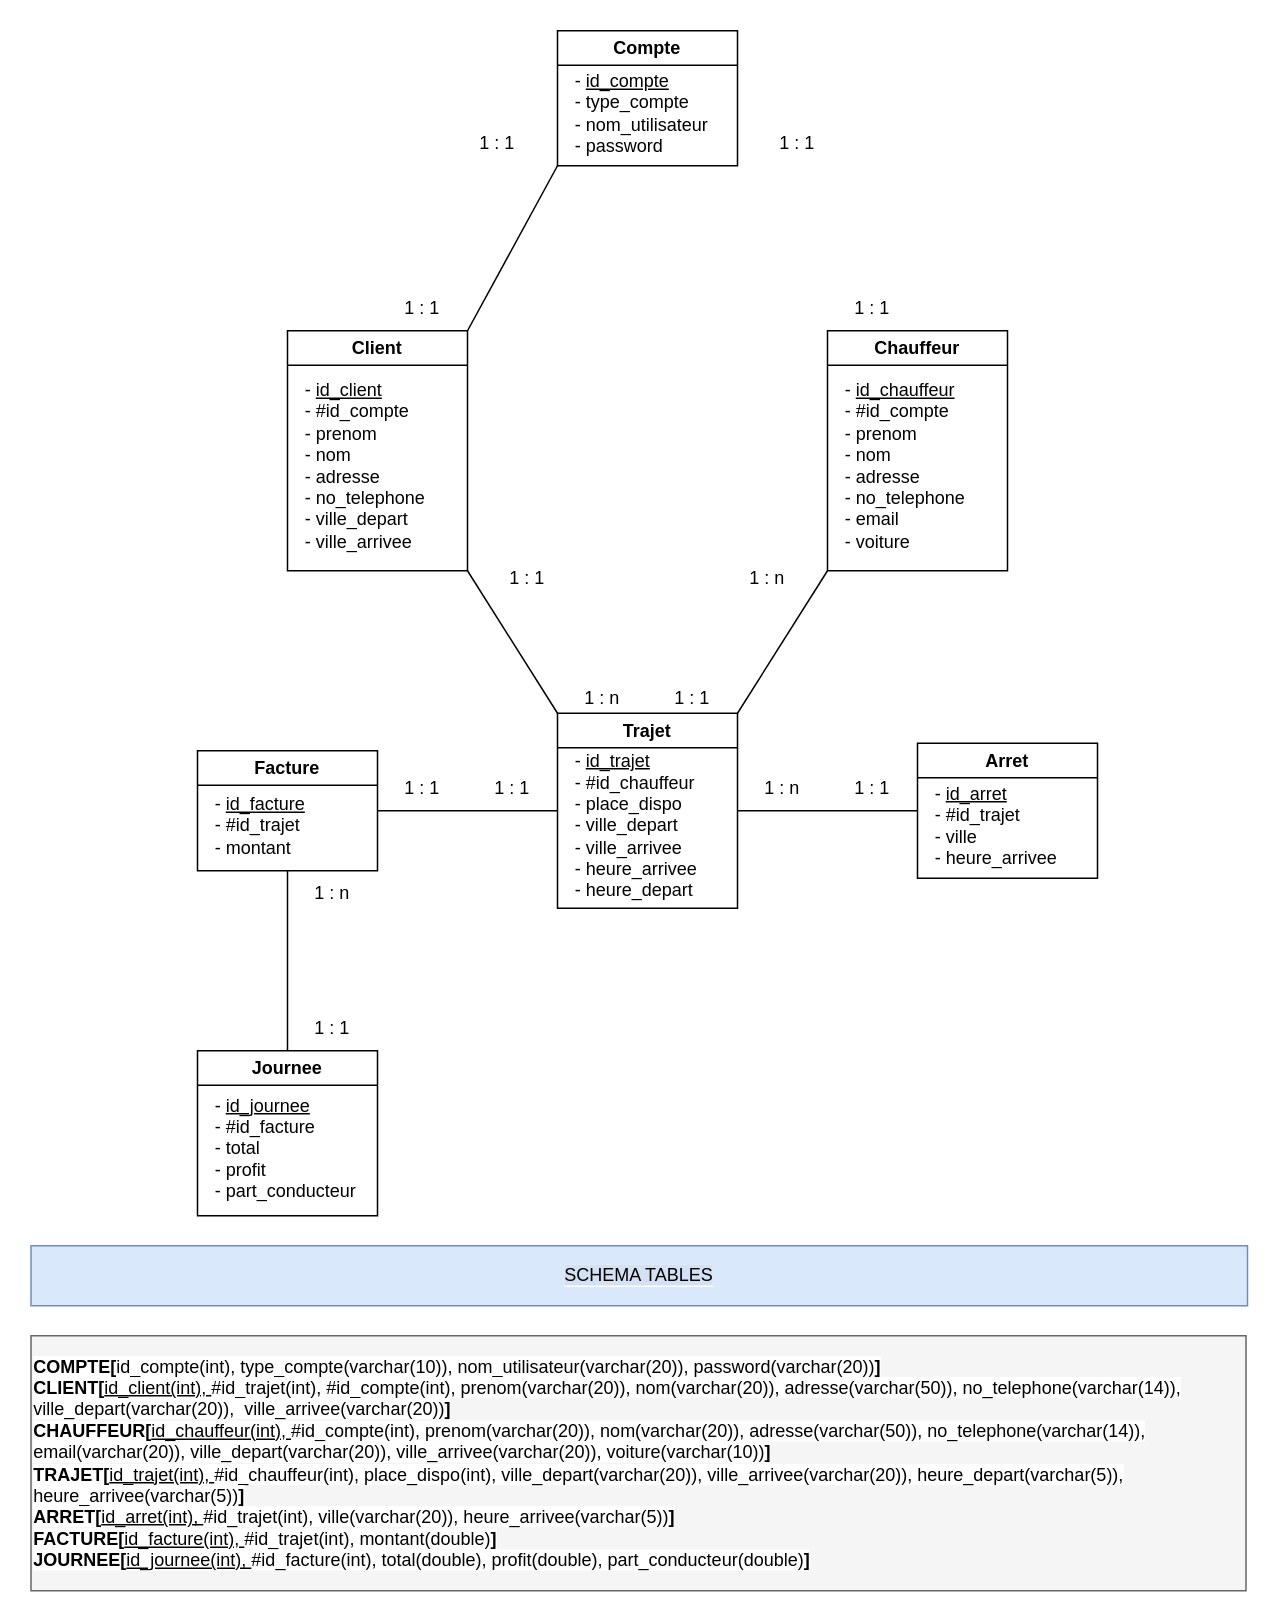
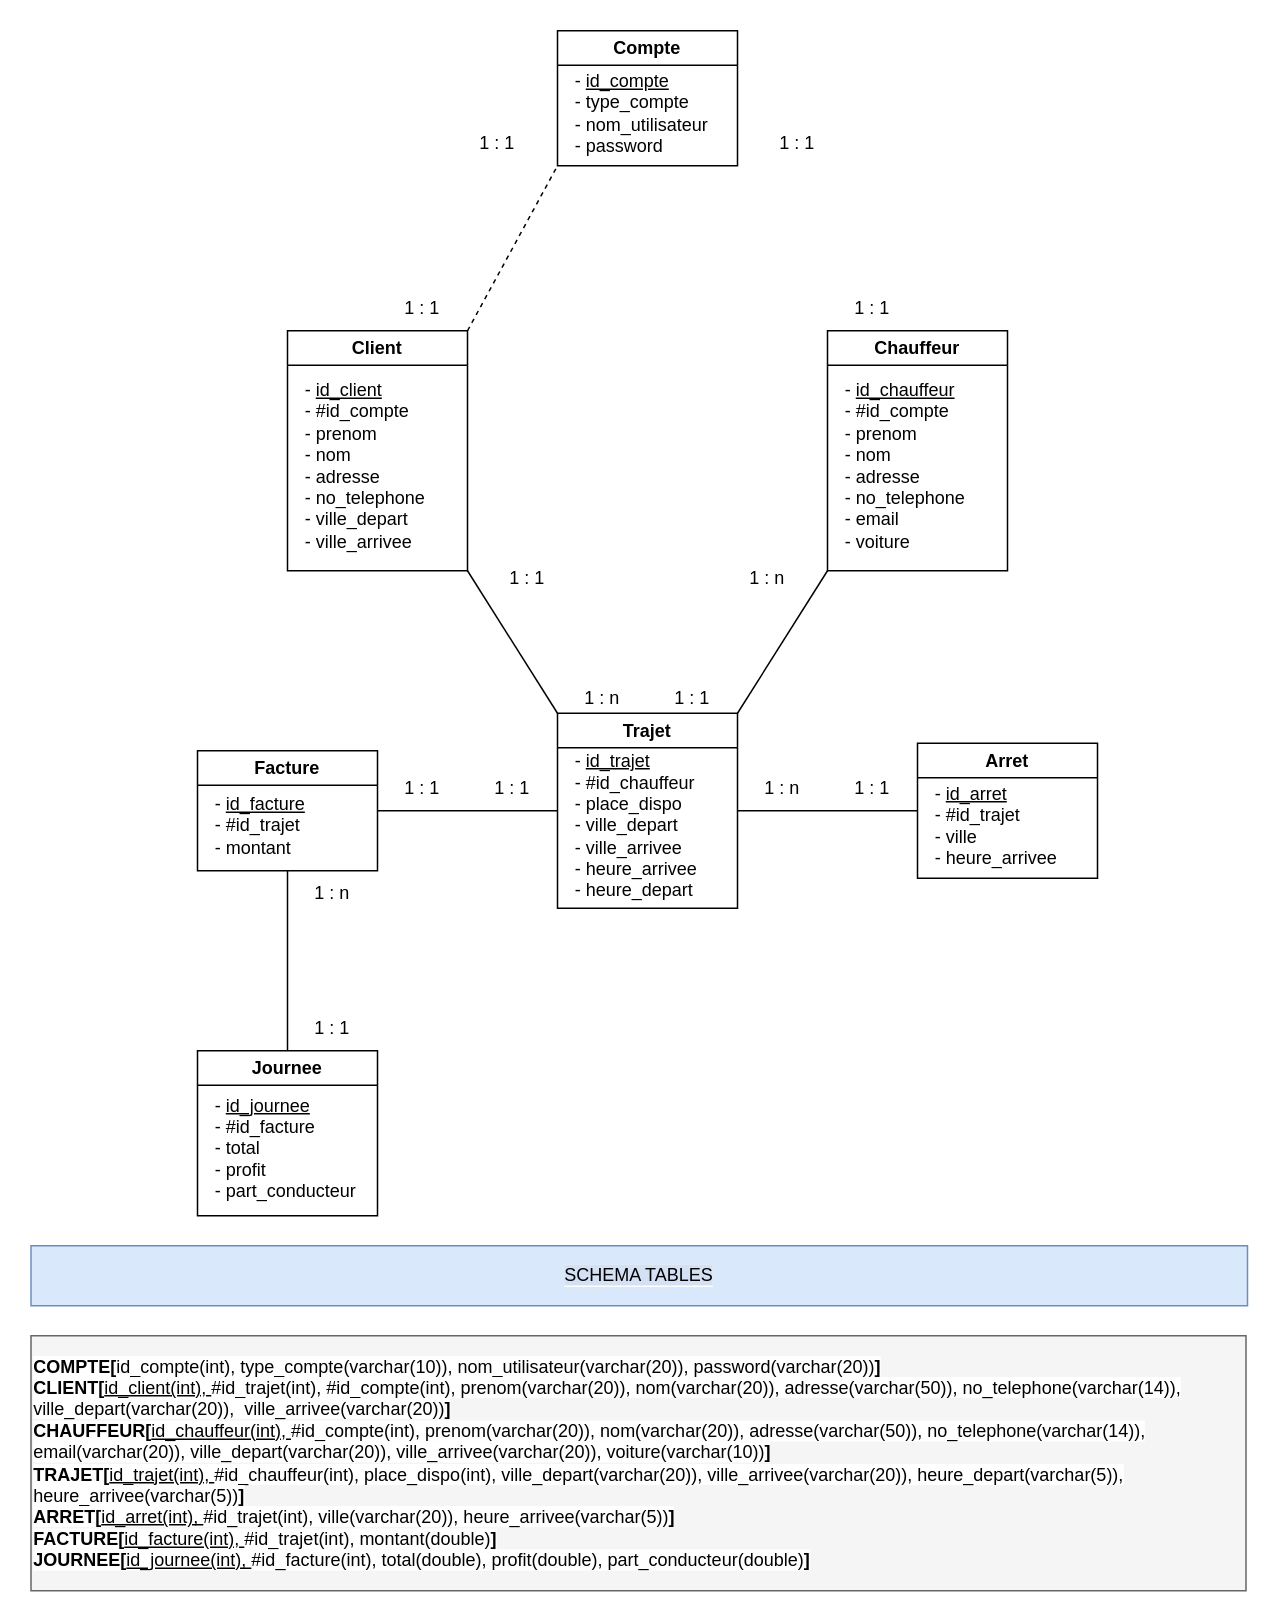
(512, 248) -> (512, 248)
